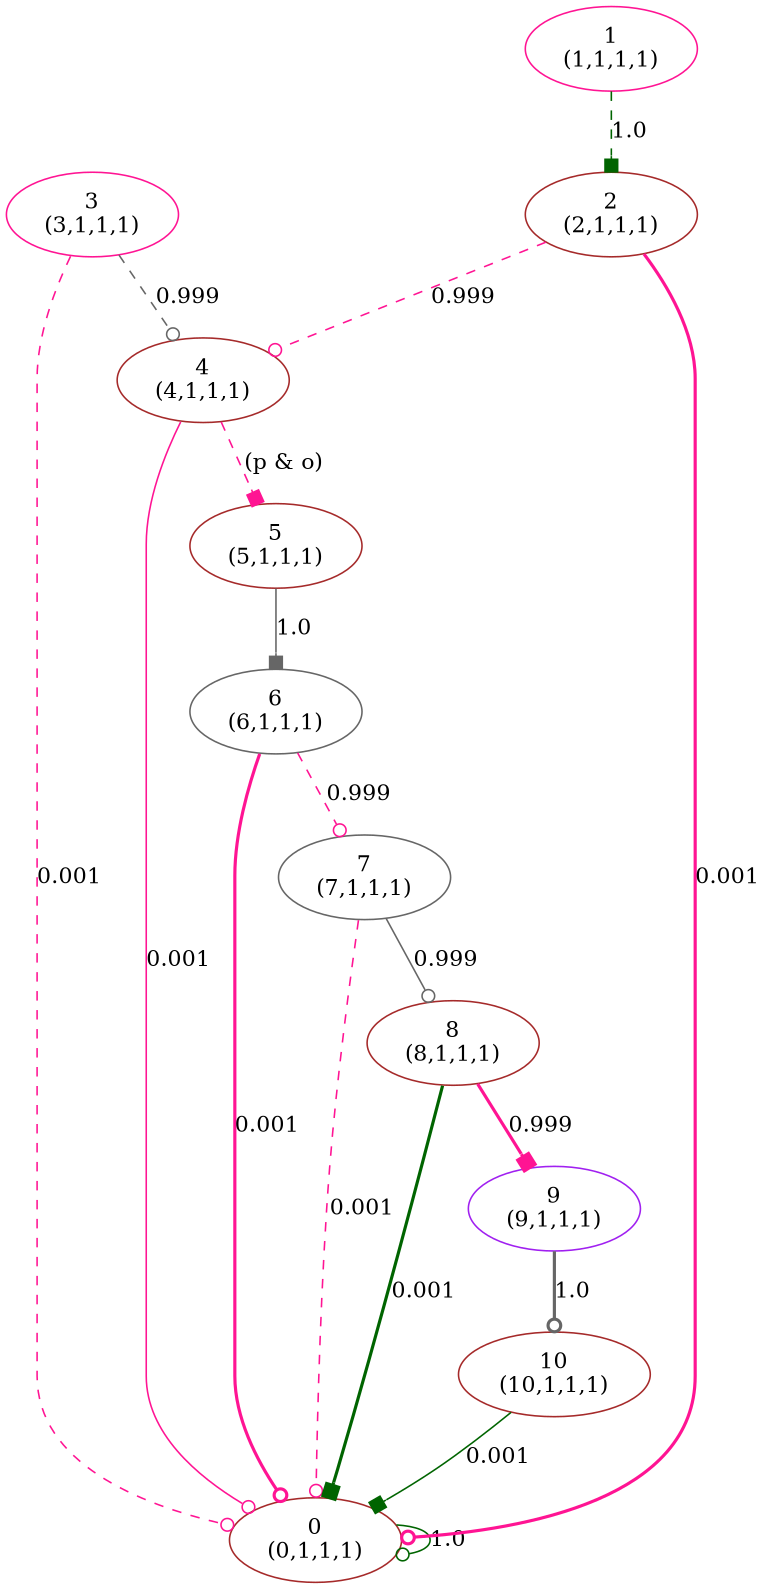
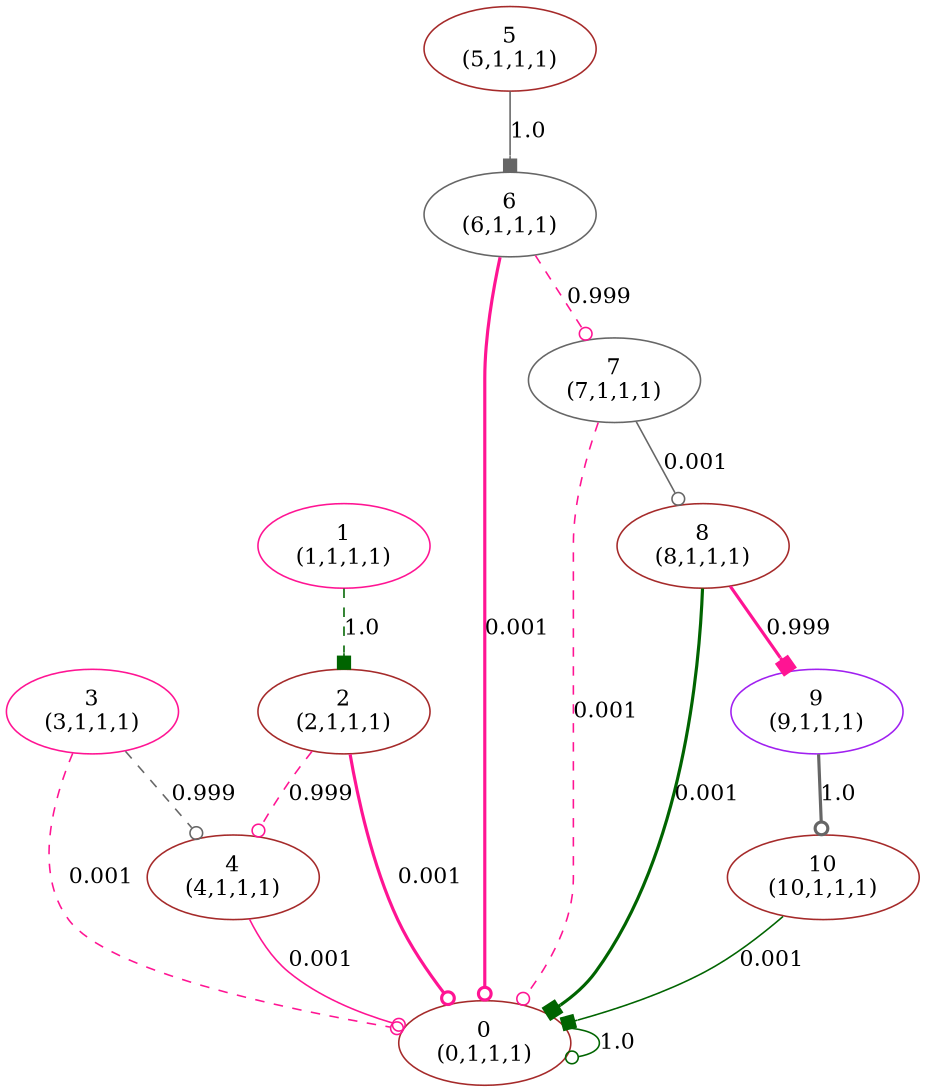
(236, 456) -> none
(446, 960) -> (696, 463)
